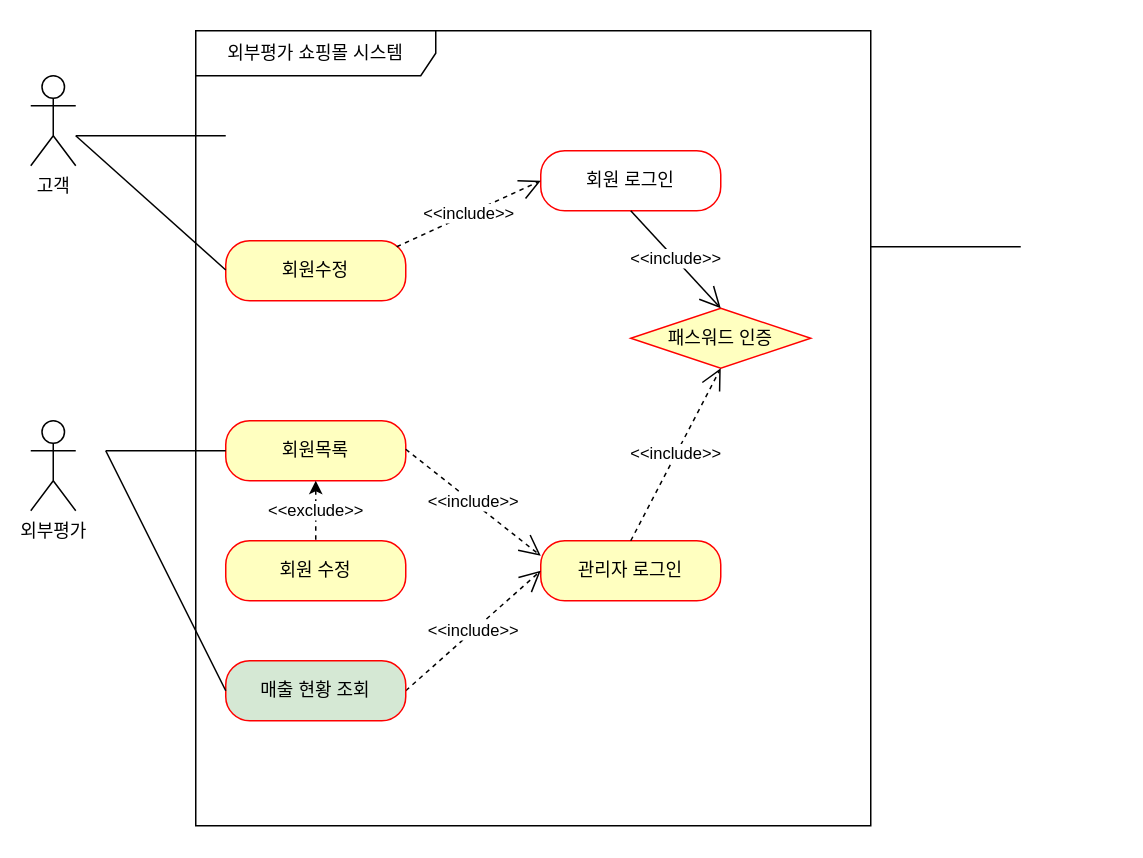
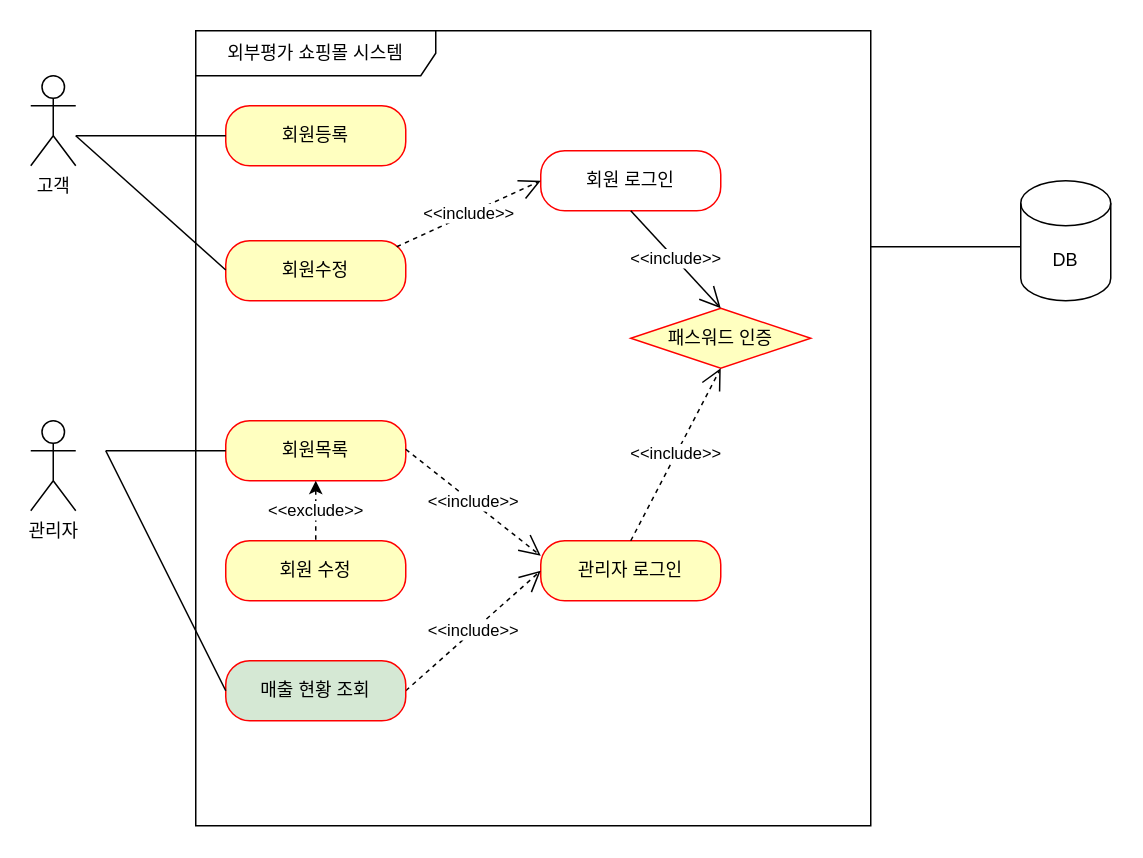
none -> (316, 136)
none -> (1066, 241)
(54, 532) -> (54, 532)
